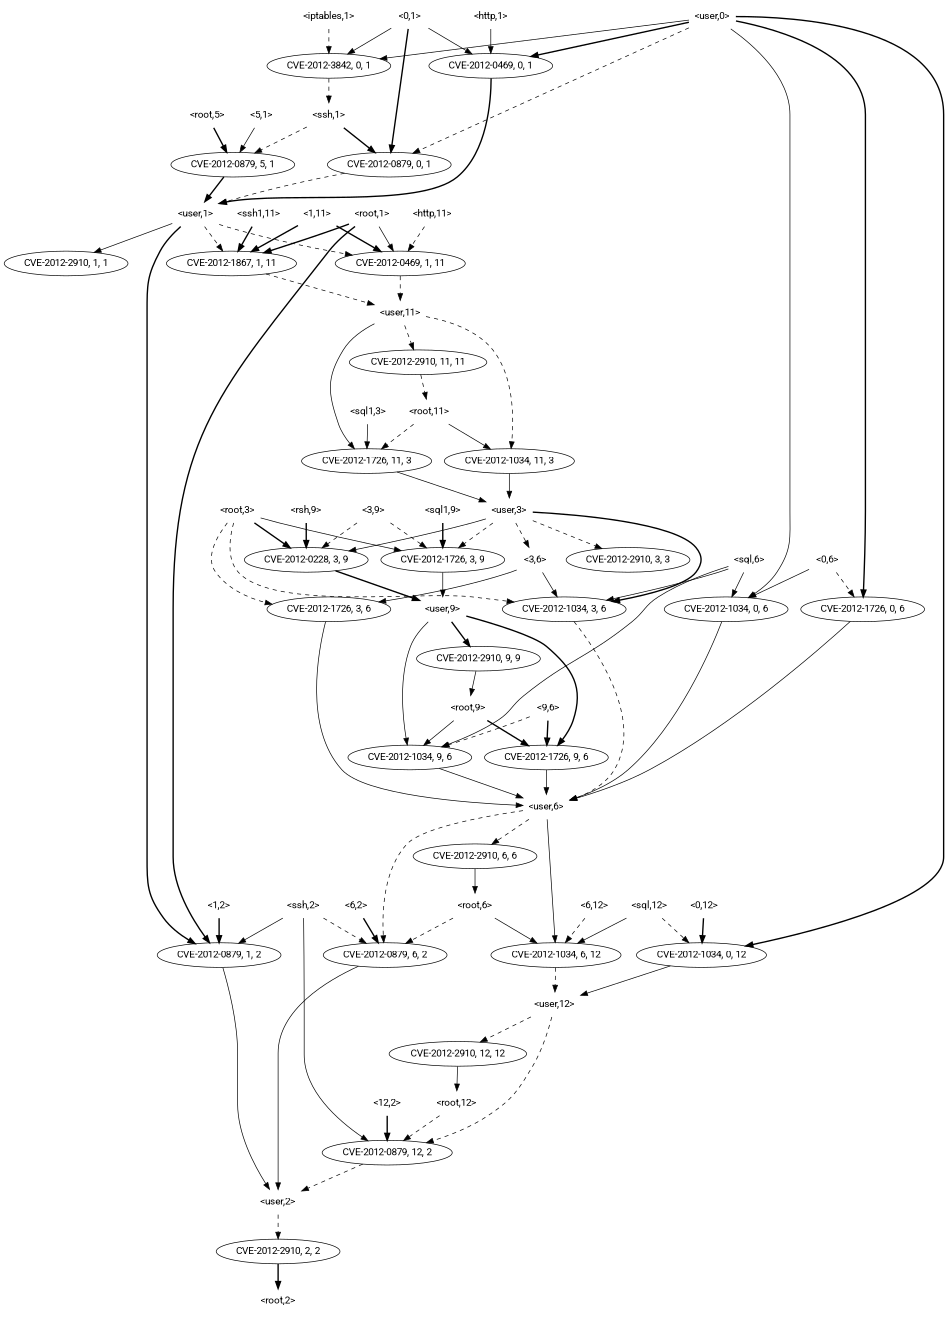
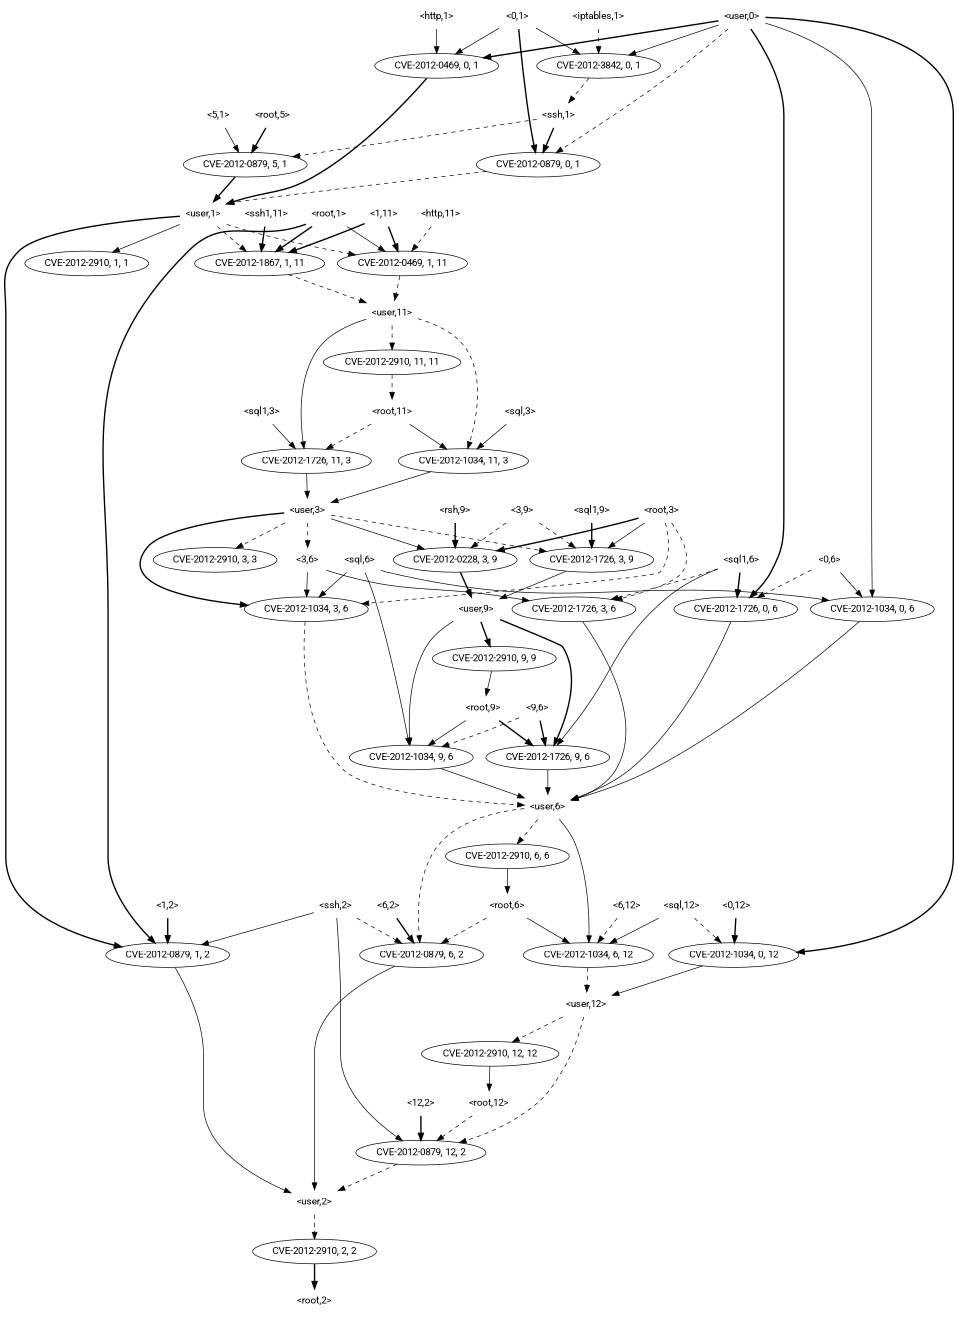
none -> (520, 412)
none -> (741, 560)
